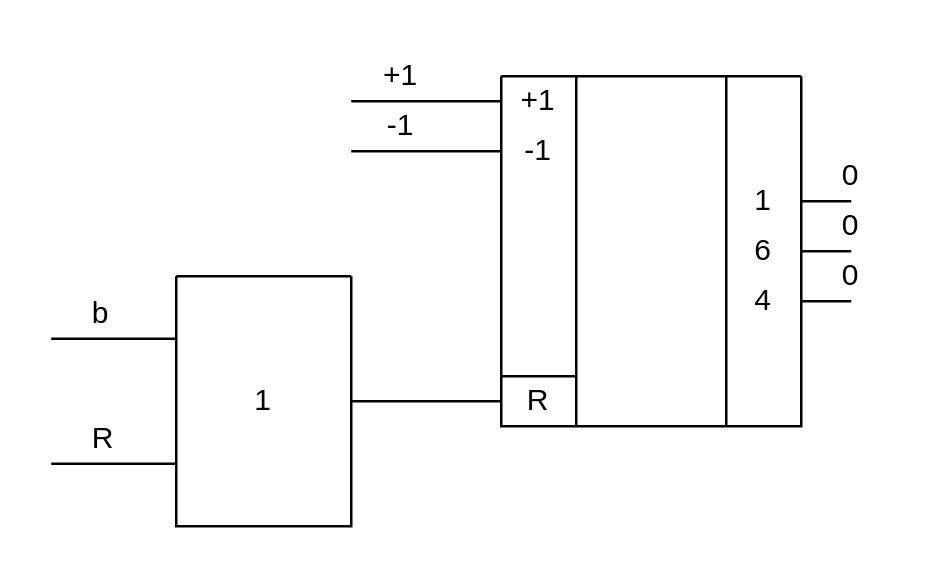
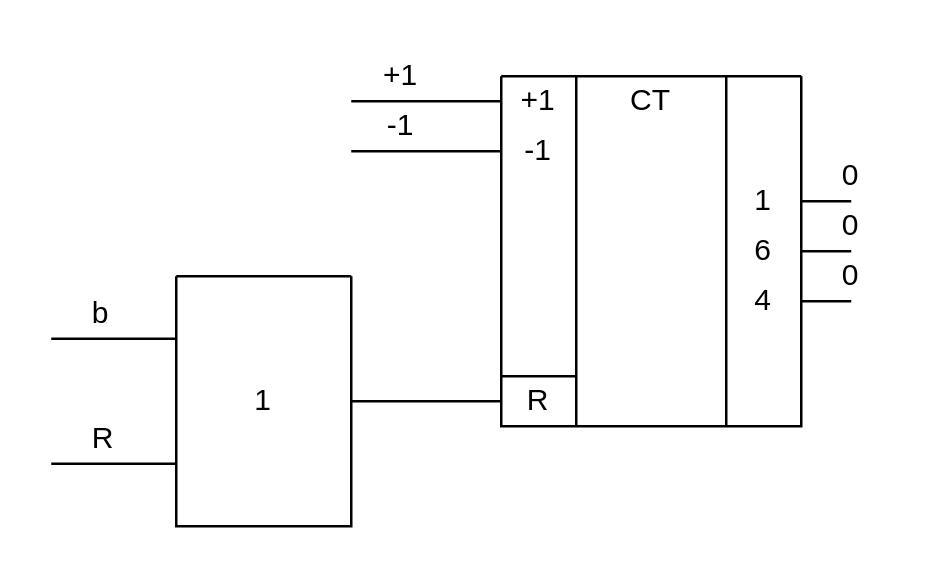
none -> (651, 101)
